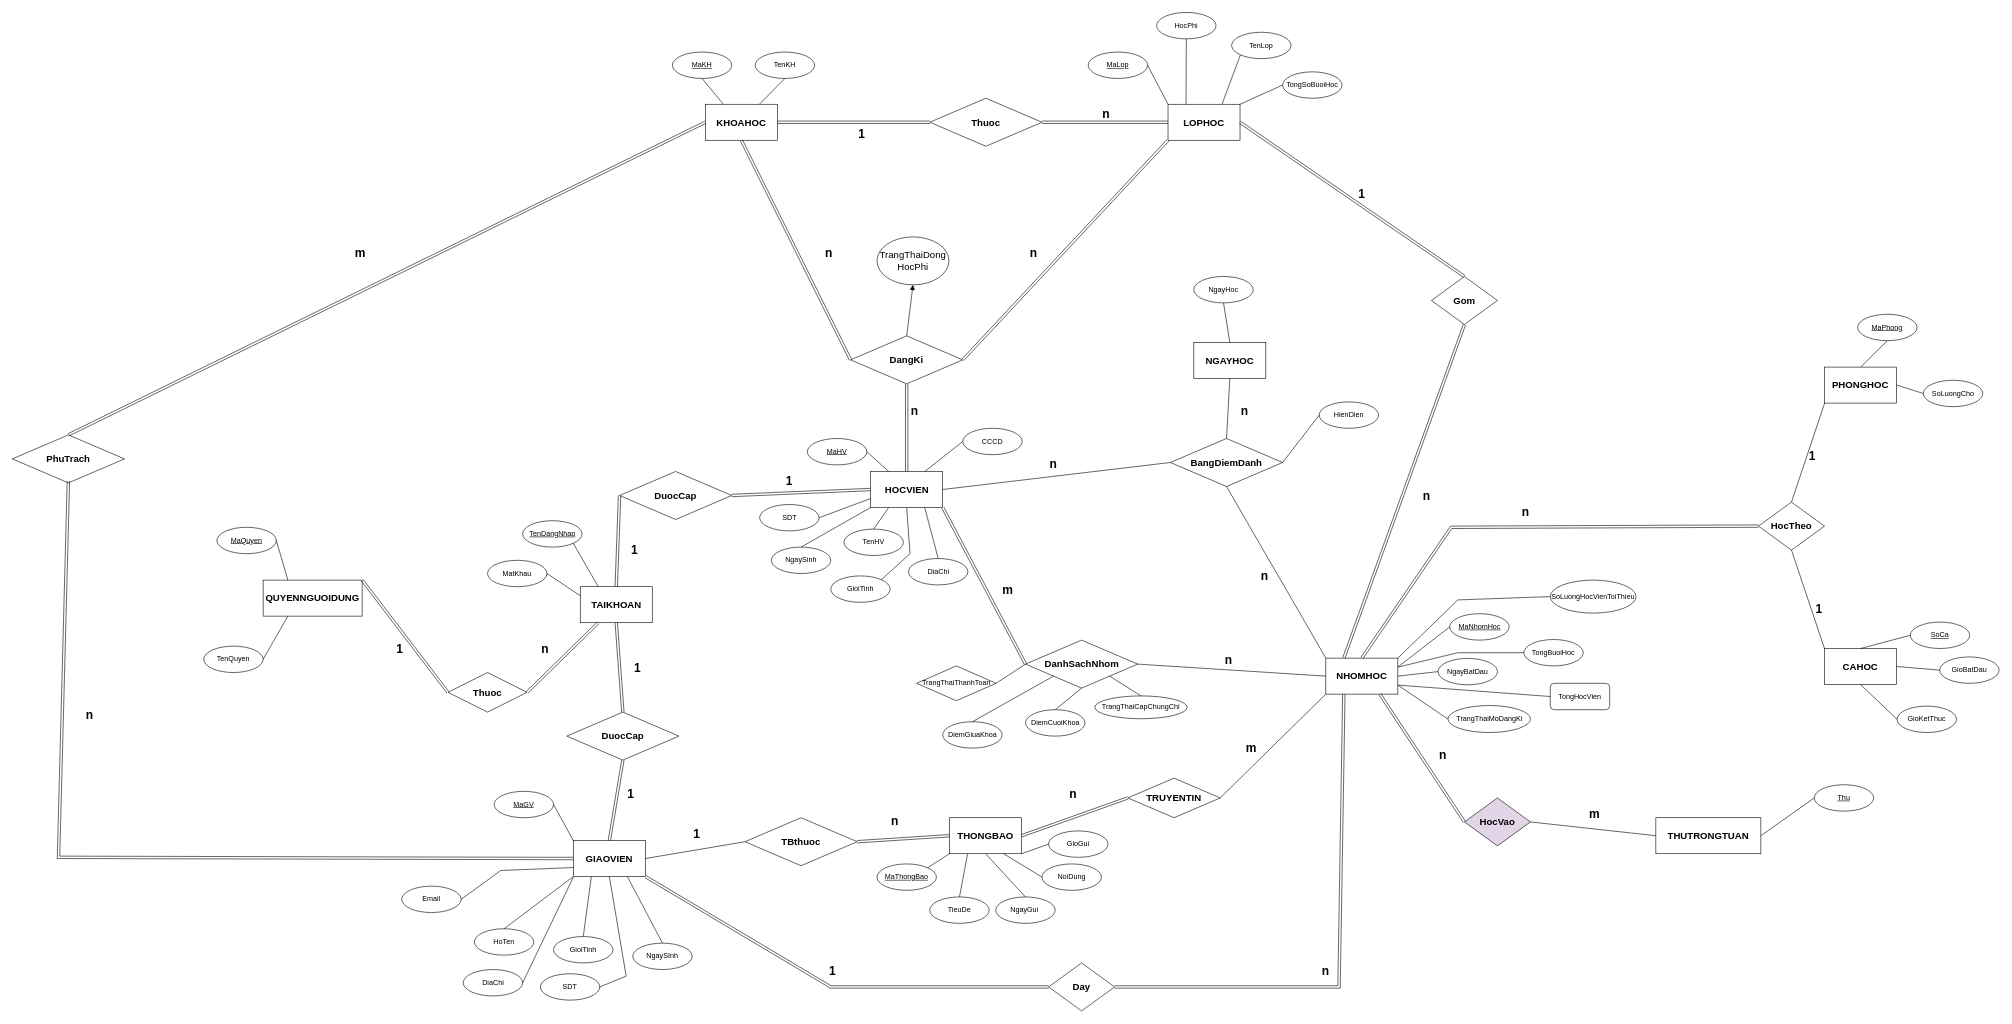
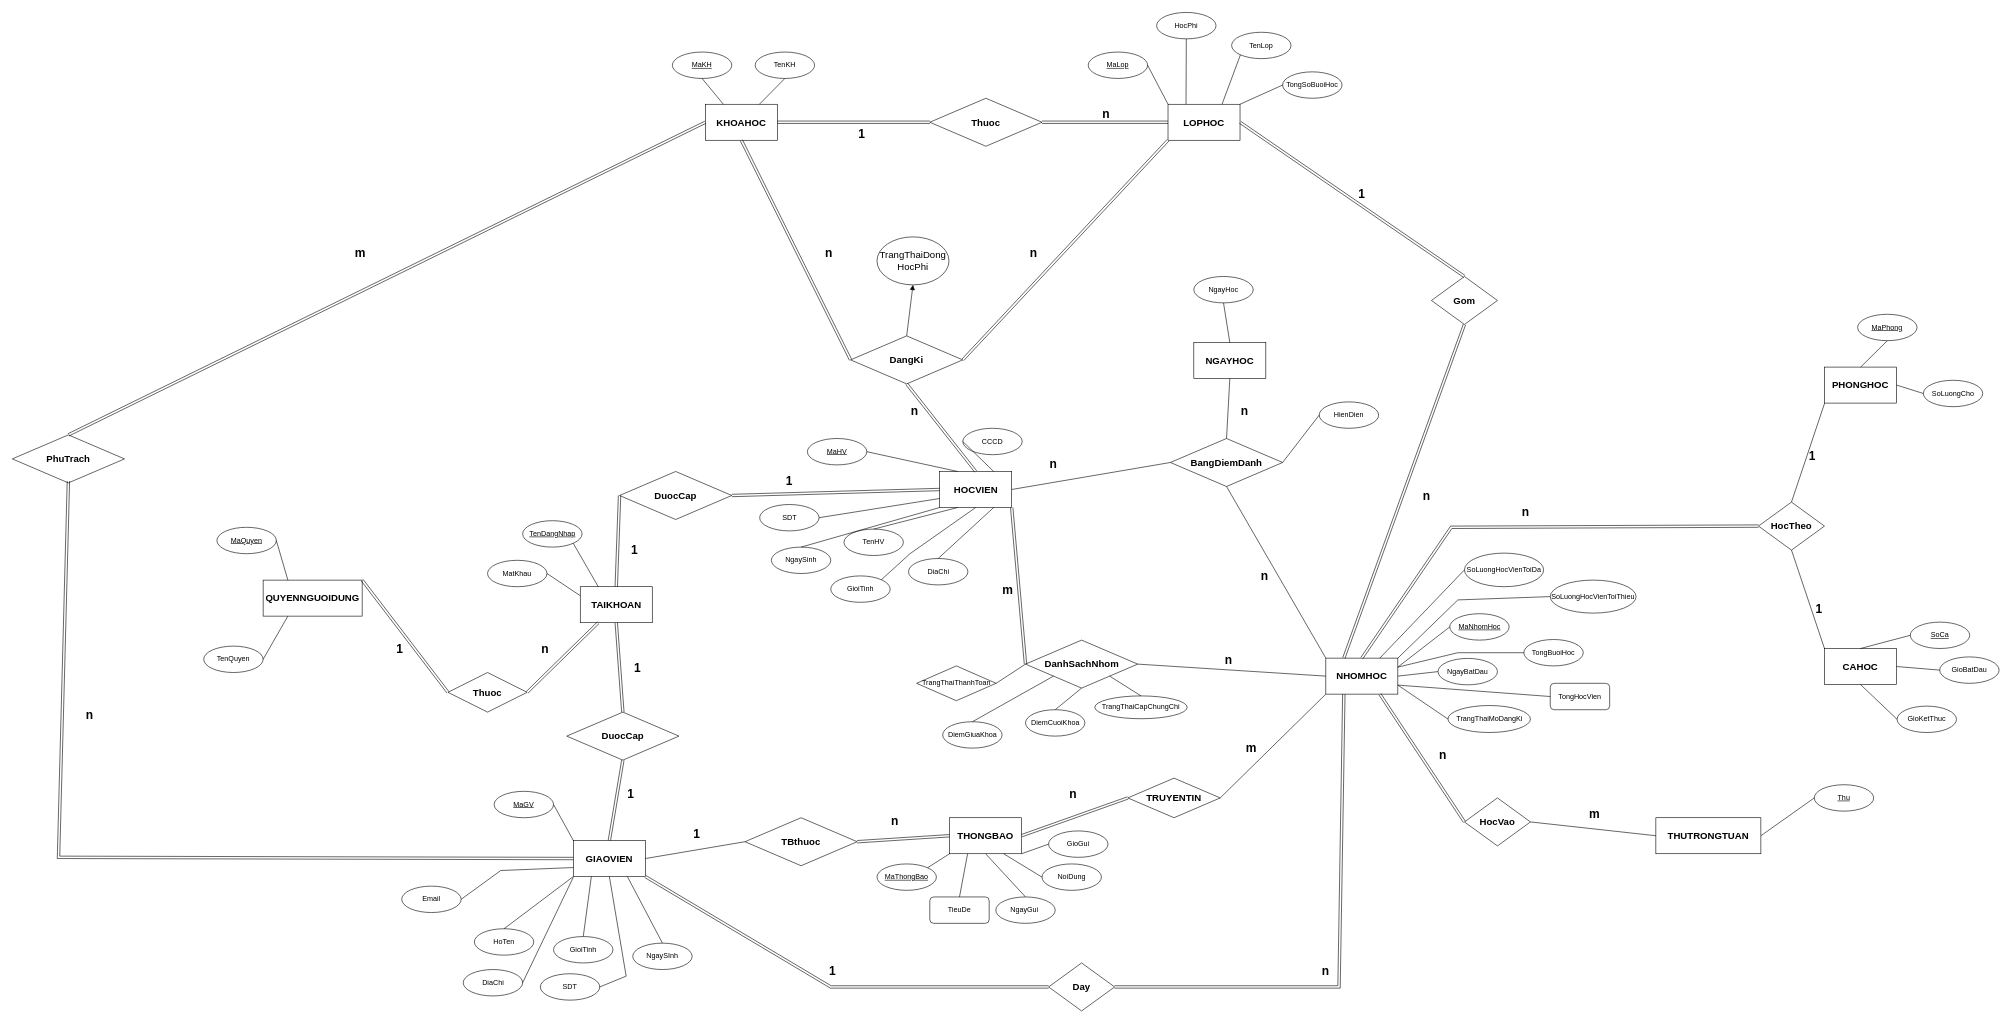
(907, 489) -> (976, 489)
none -> (1504, 570)
none -> (1422, 614)
(1497, 822) -> (1497, 822)
(959, 910) -> (959, 910)
